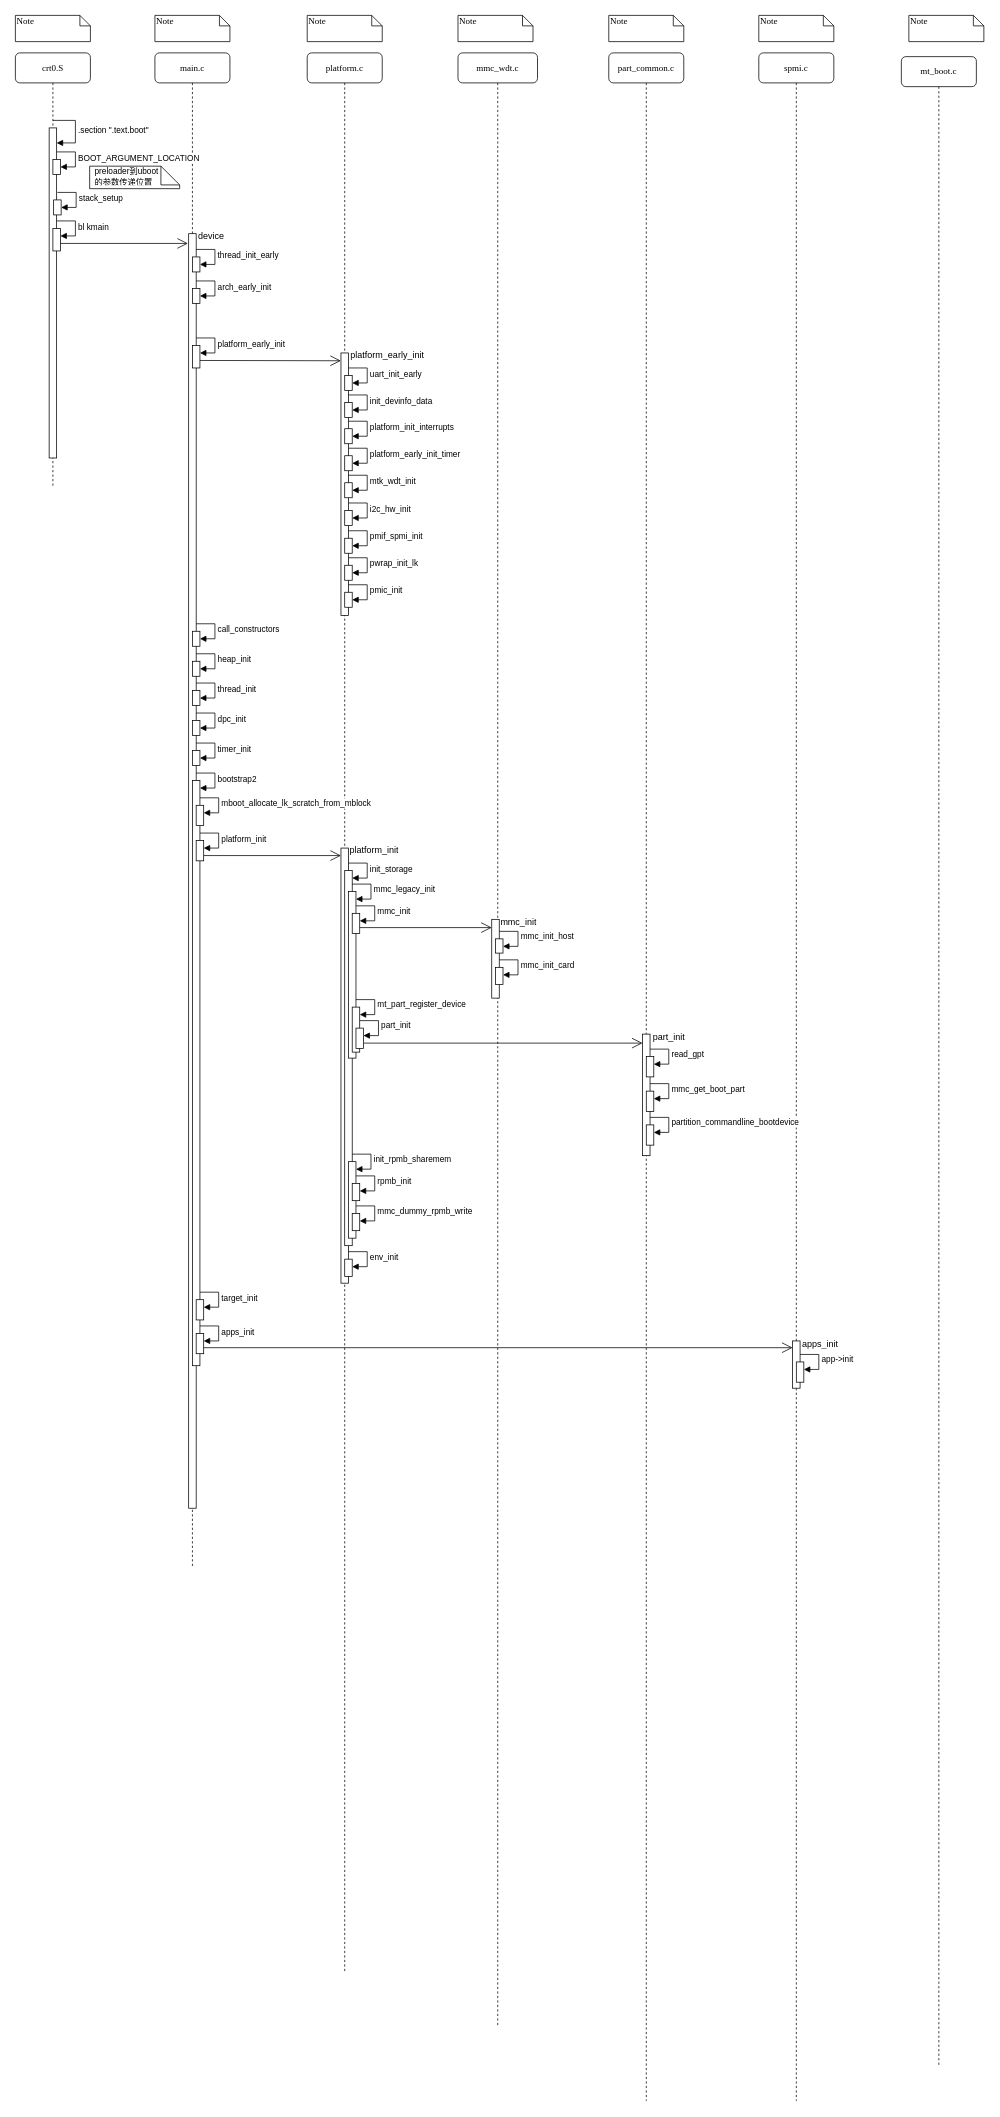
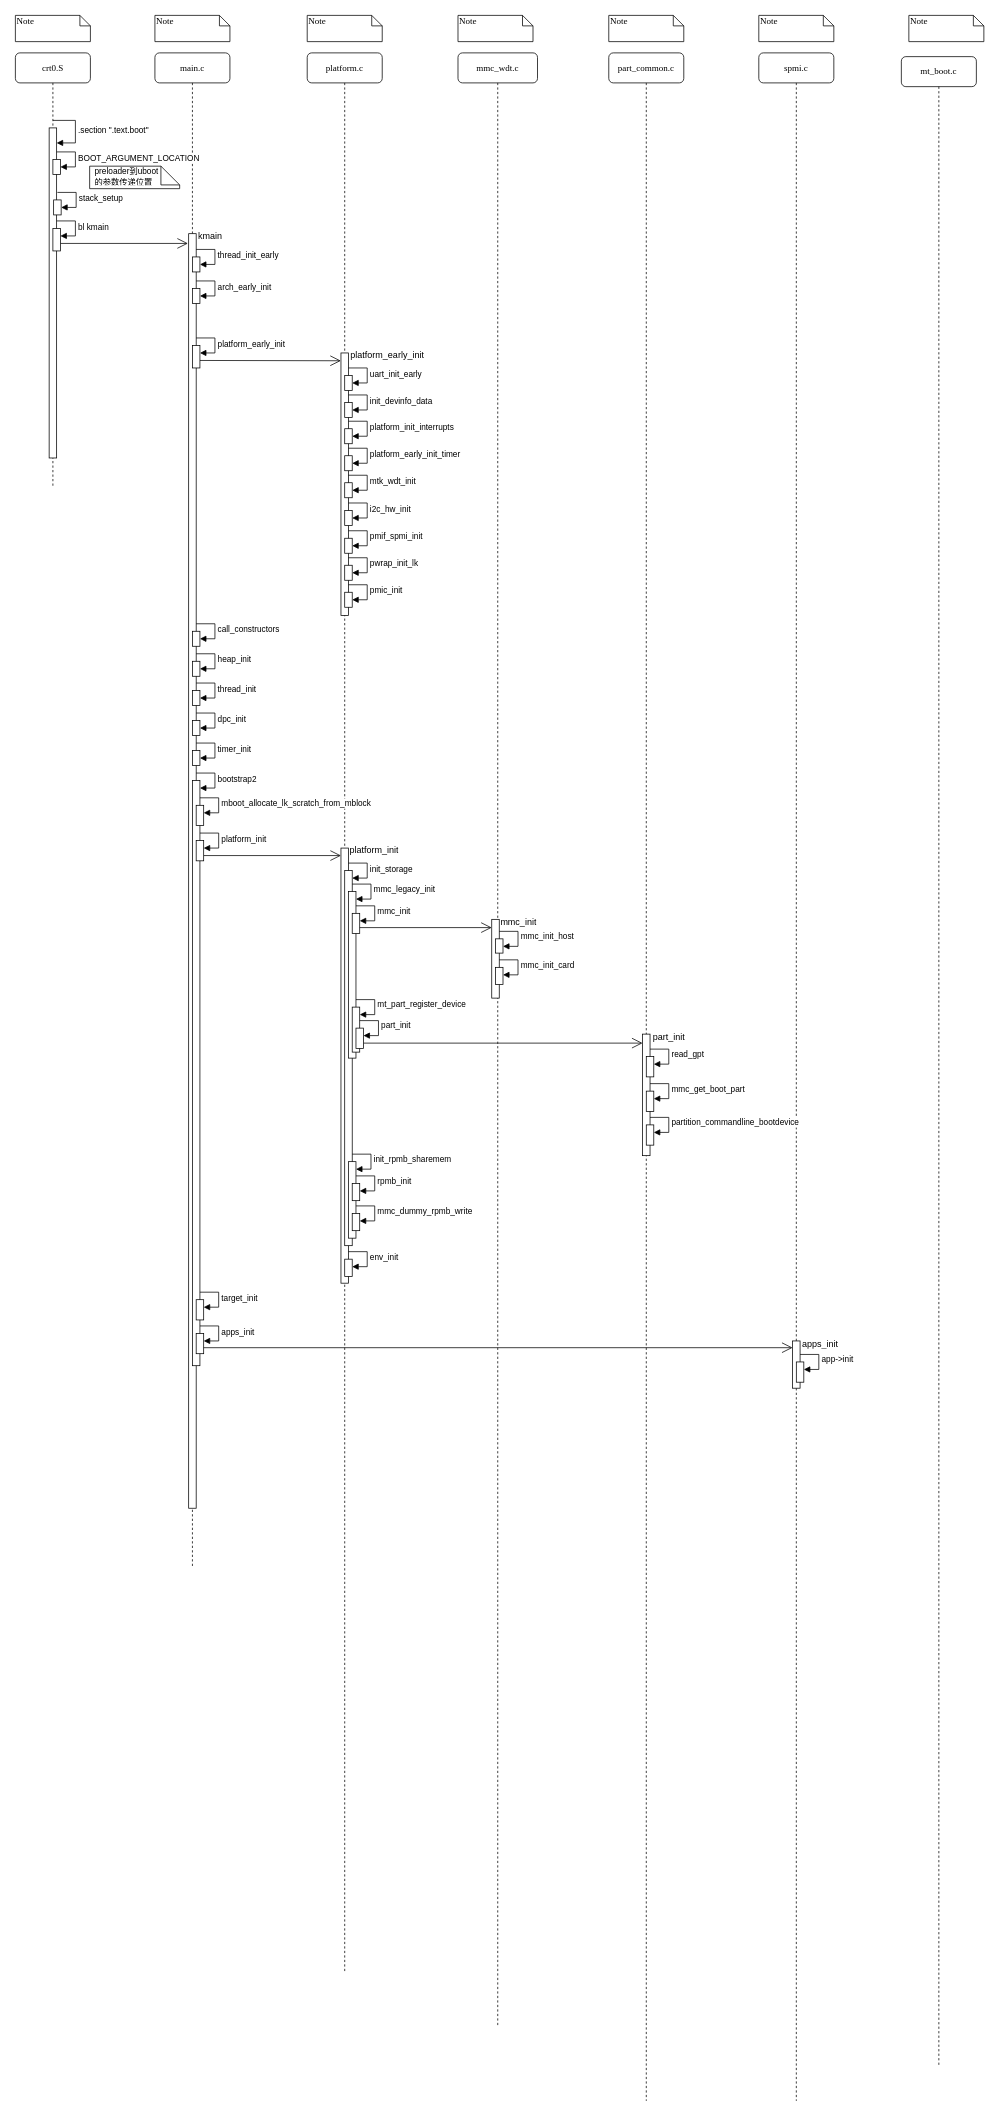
(212, 236) -> (210, 236)
